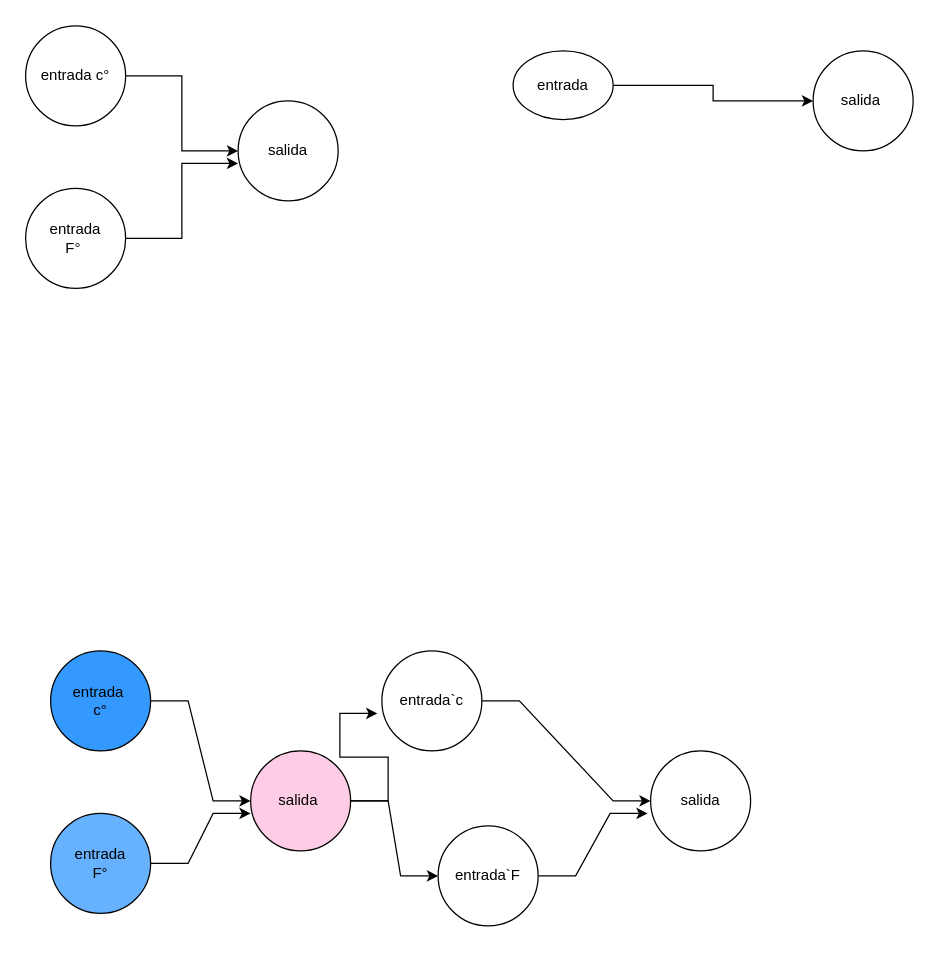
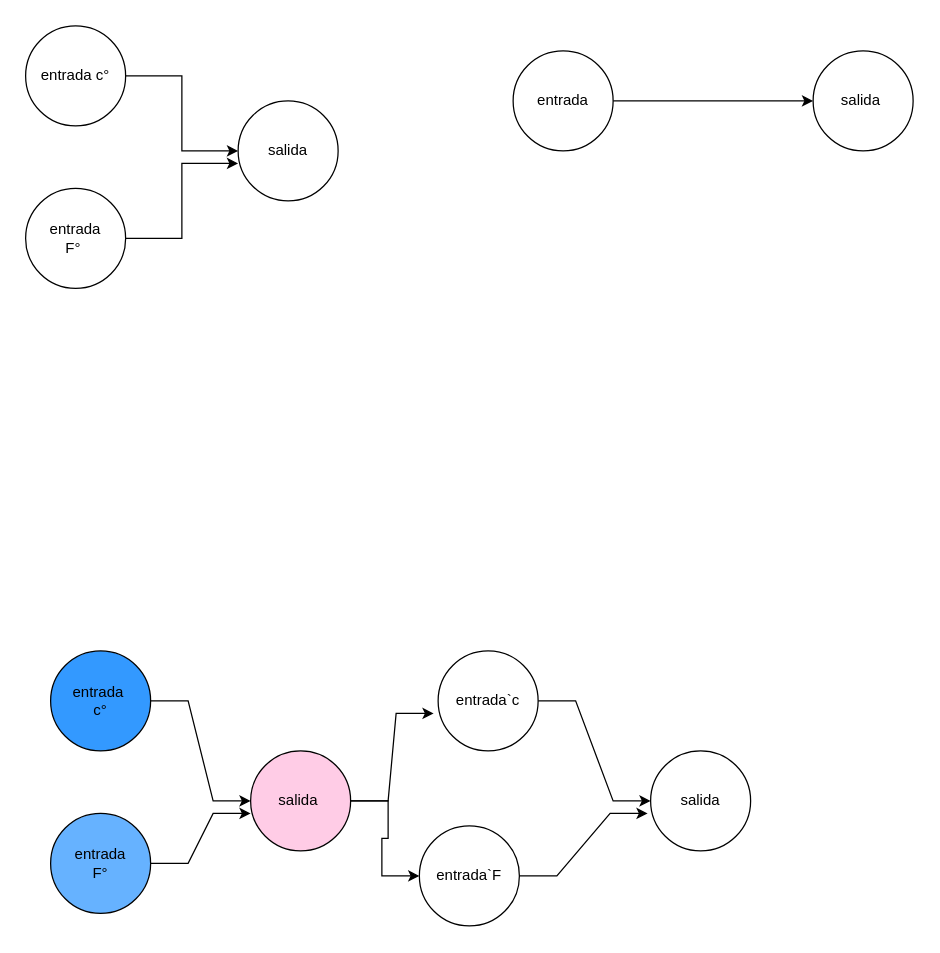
(563, 85) -> (563, 101)
(432, 701) -> (488, 701)
(488, 876) -> (469, 876)
